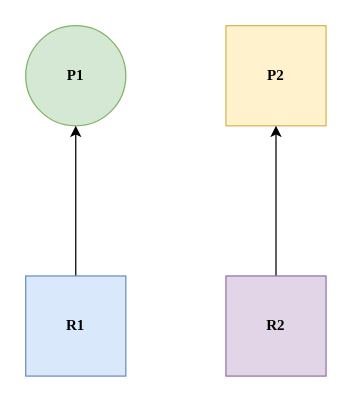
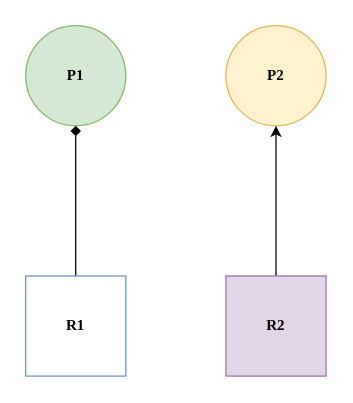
(276, 76) -> (276, 76)
(76, 136) -> (76, 136)
(76, 326) -> (76, 326)
